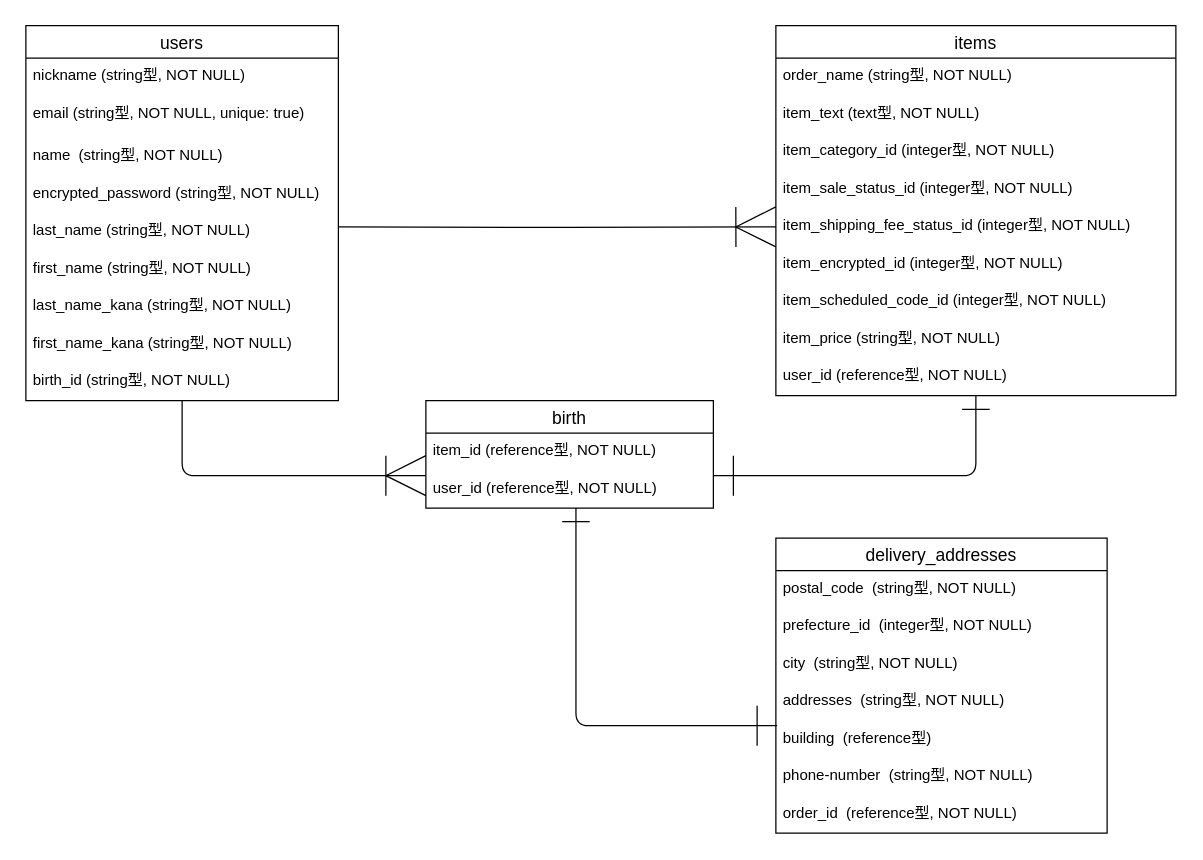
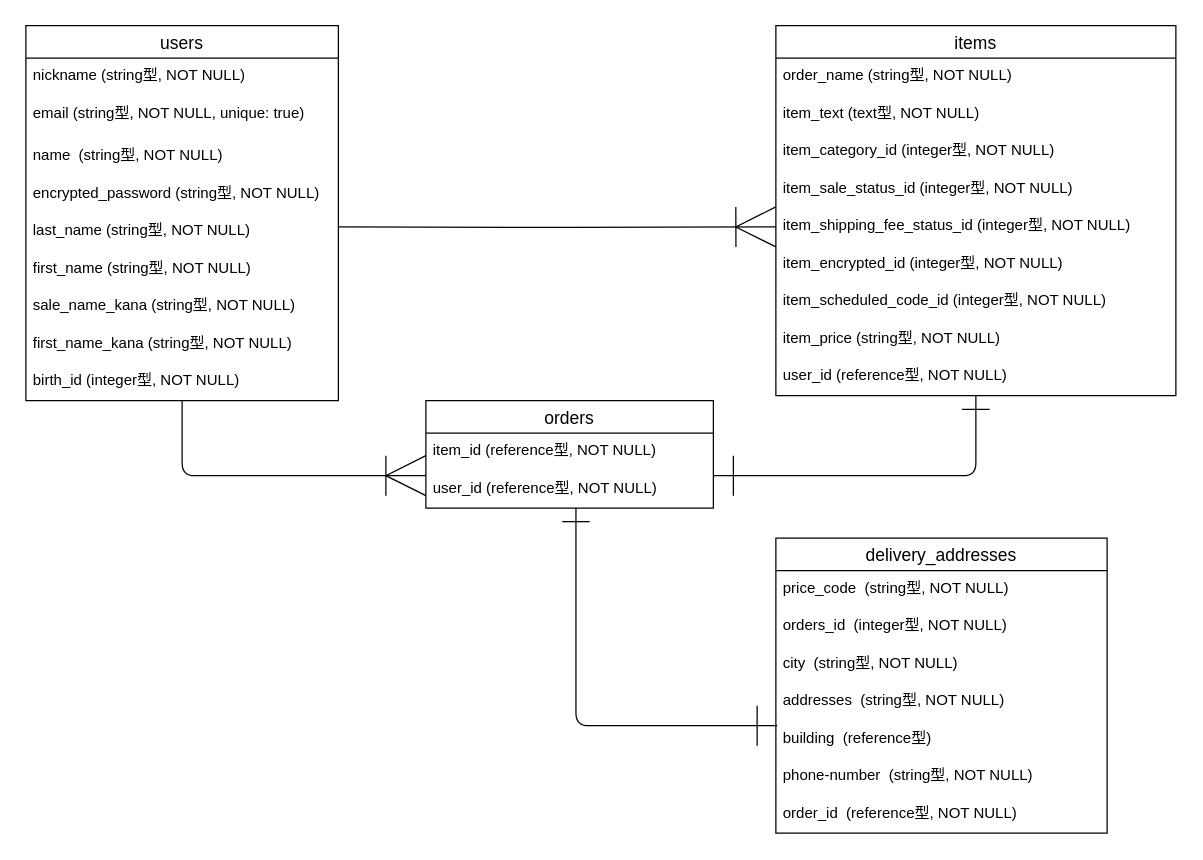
(169, 305) -> (169, 305)
(140, 380) -> (144, 380)
(569, 418) -> (569, 418)
(910, 588) -> (906, 588)
(923, 625) -> (906, 625)
